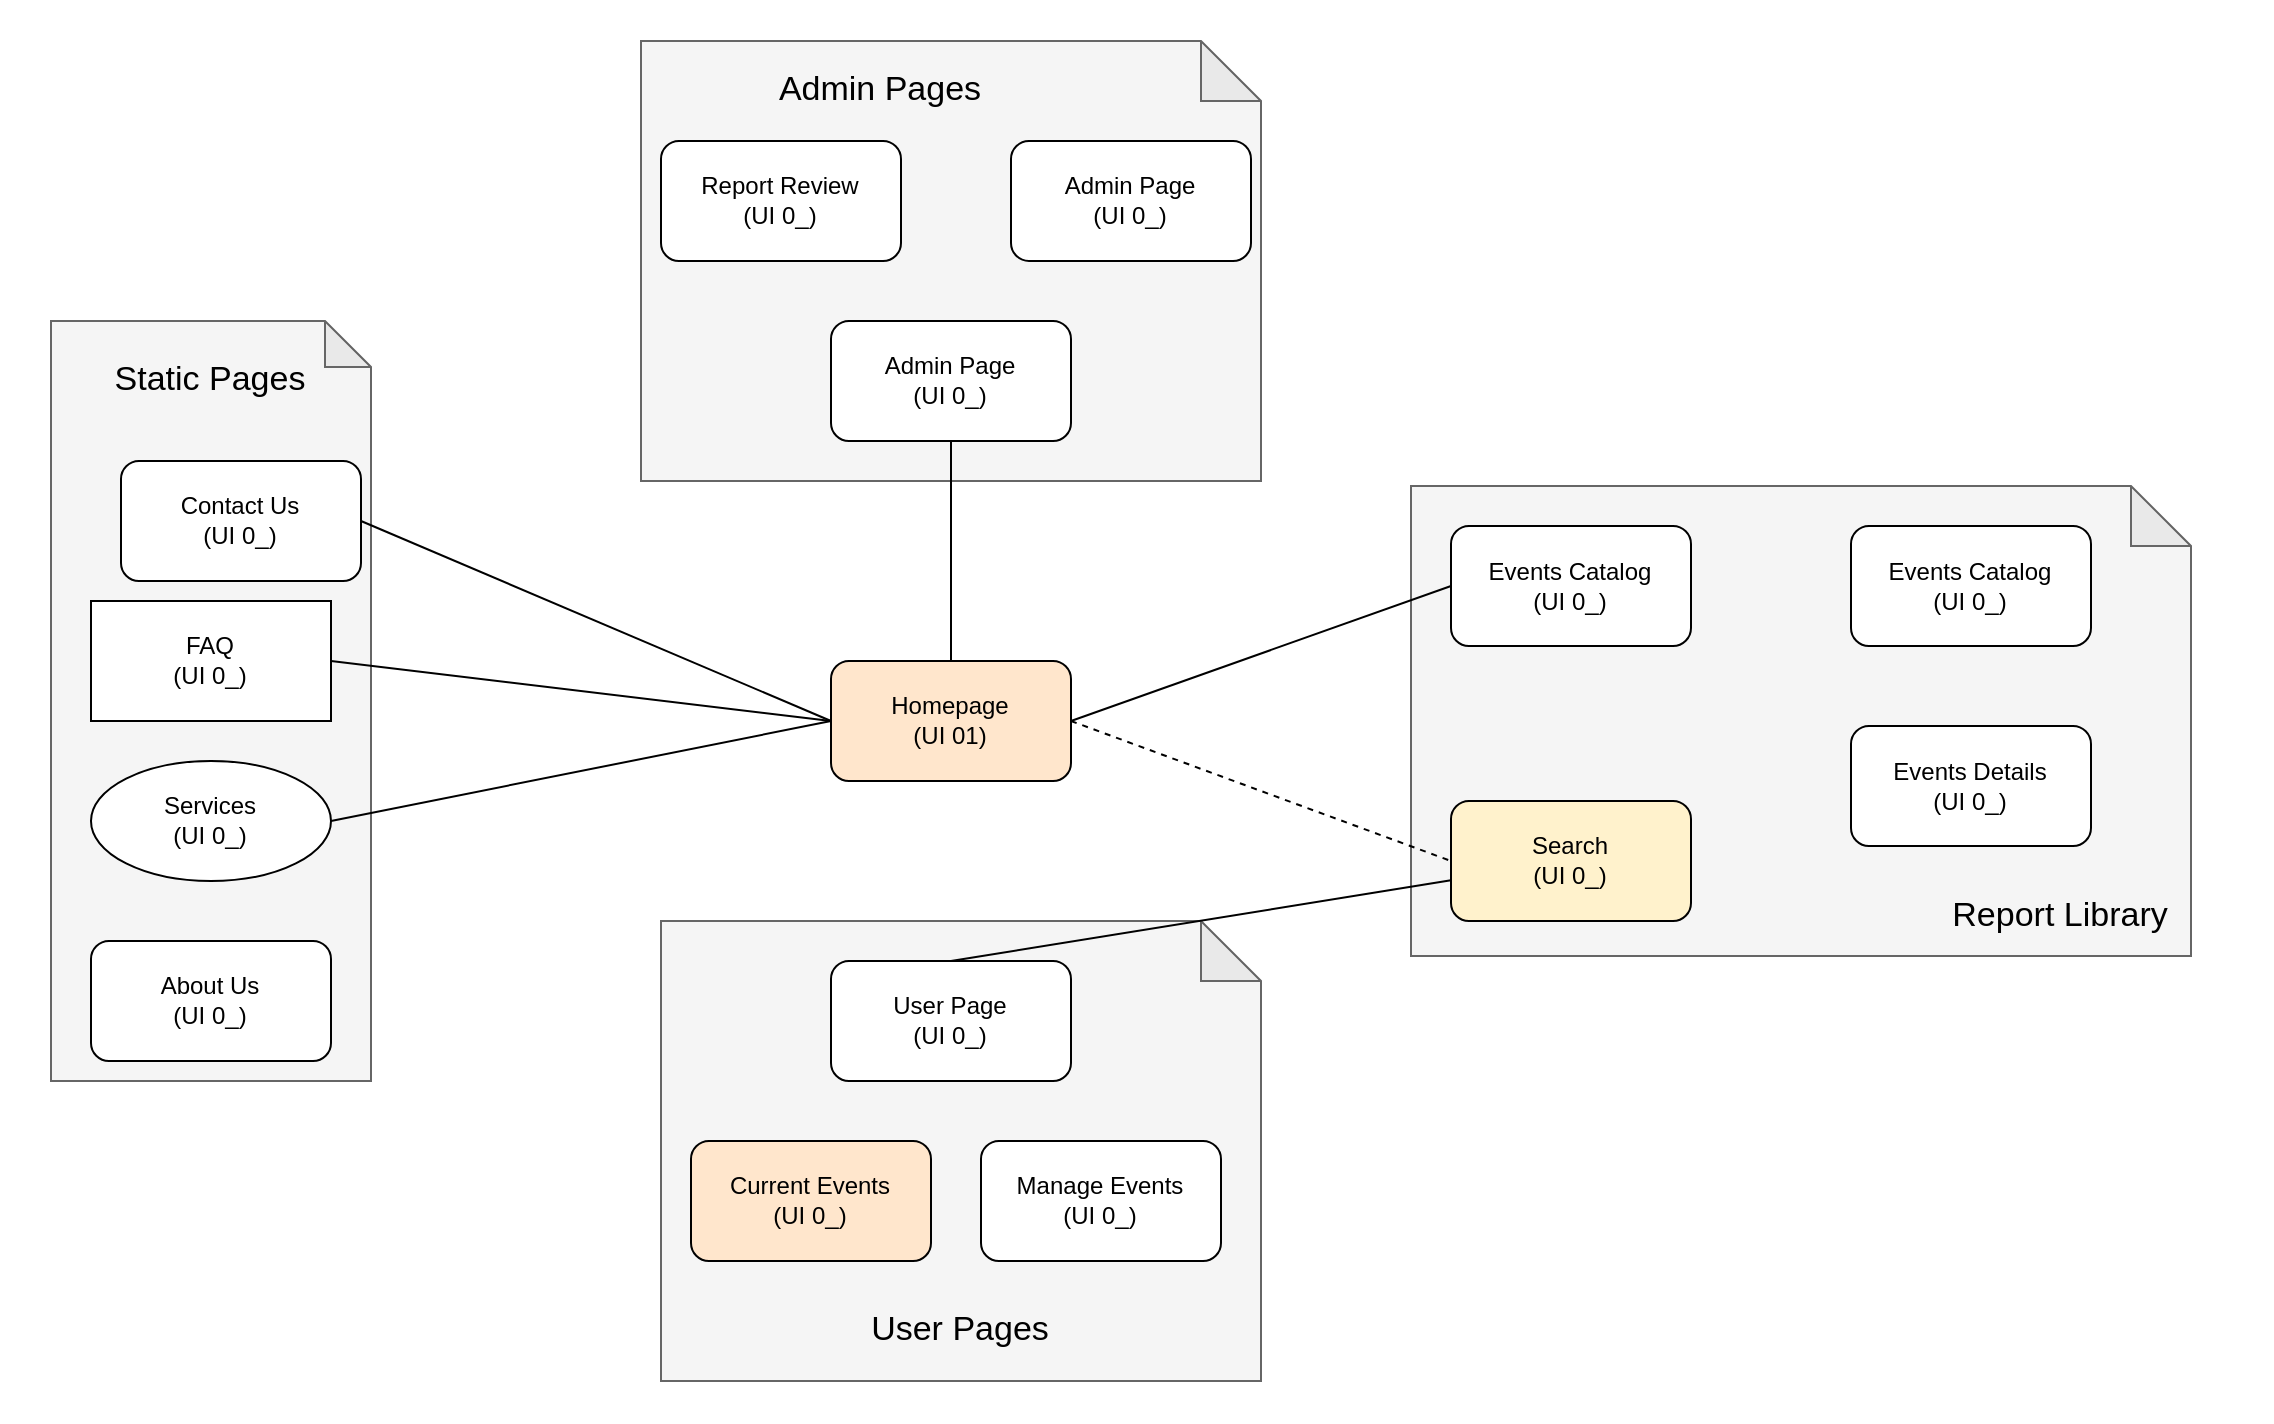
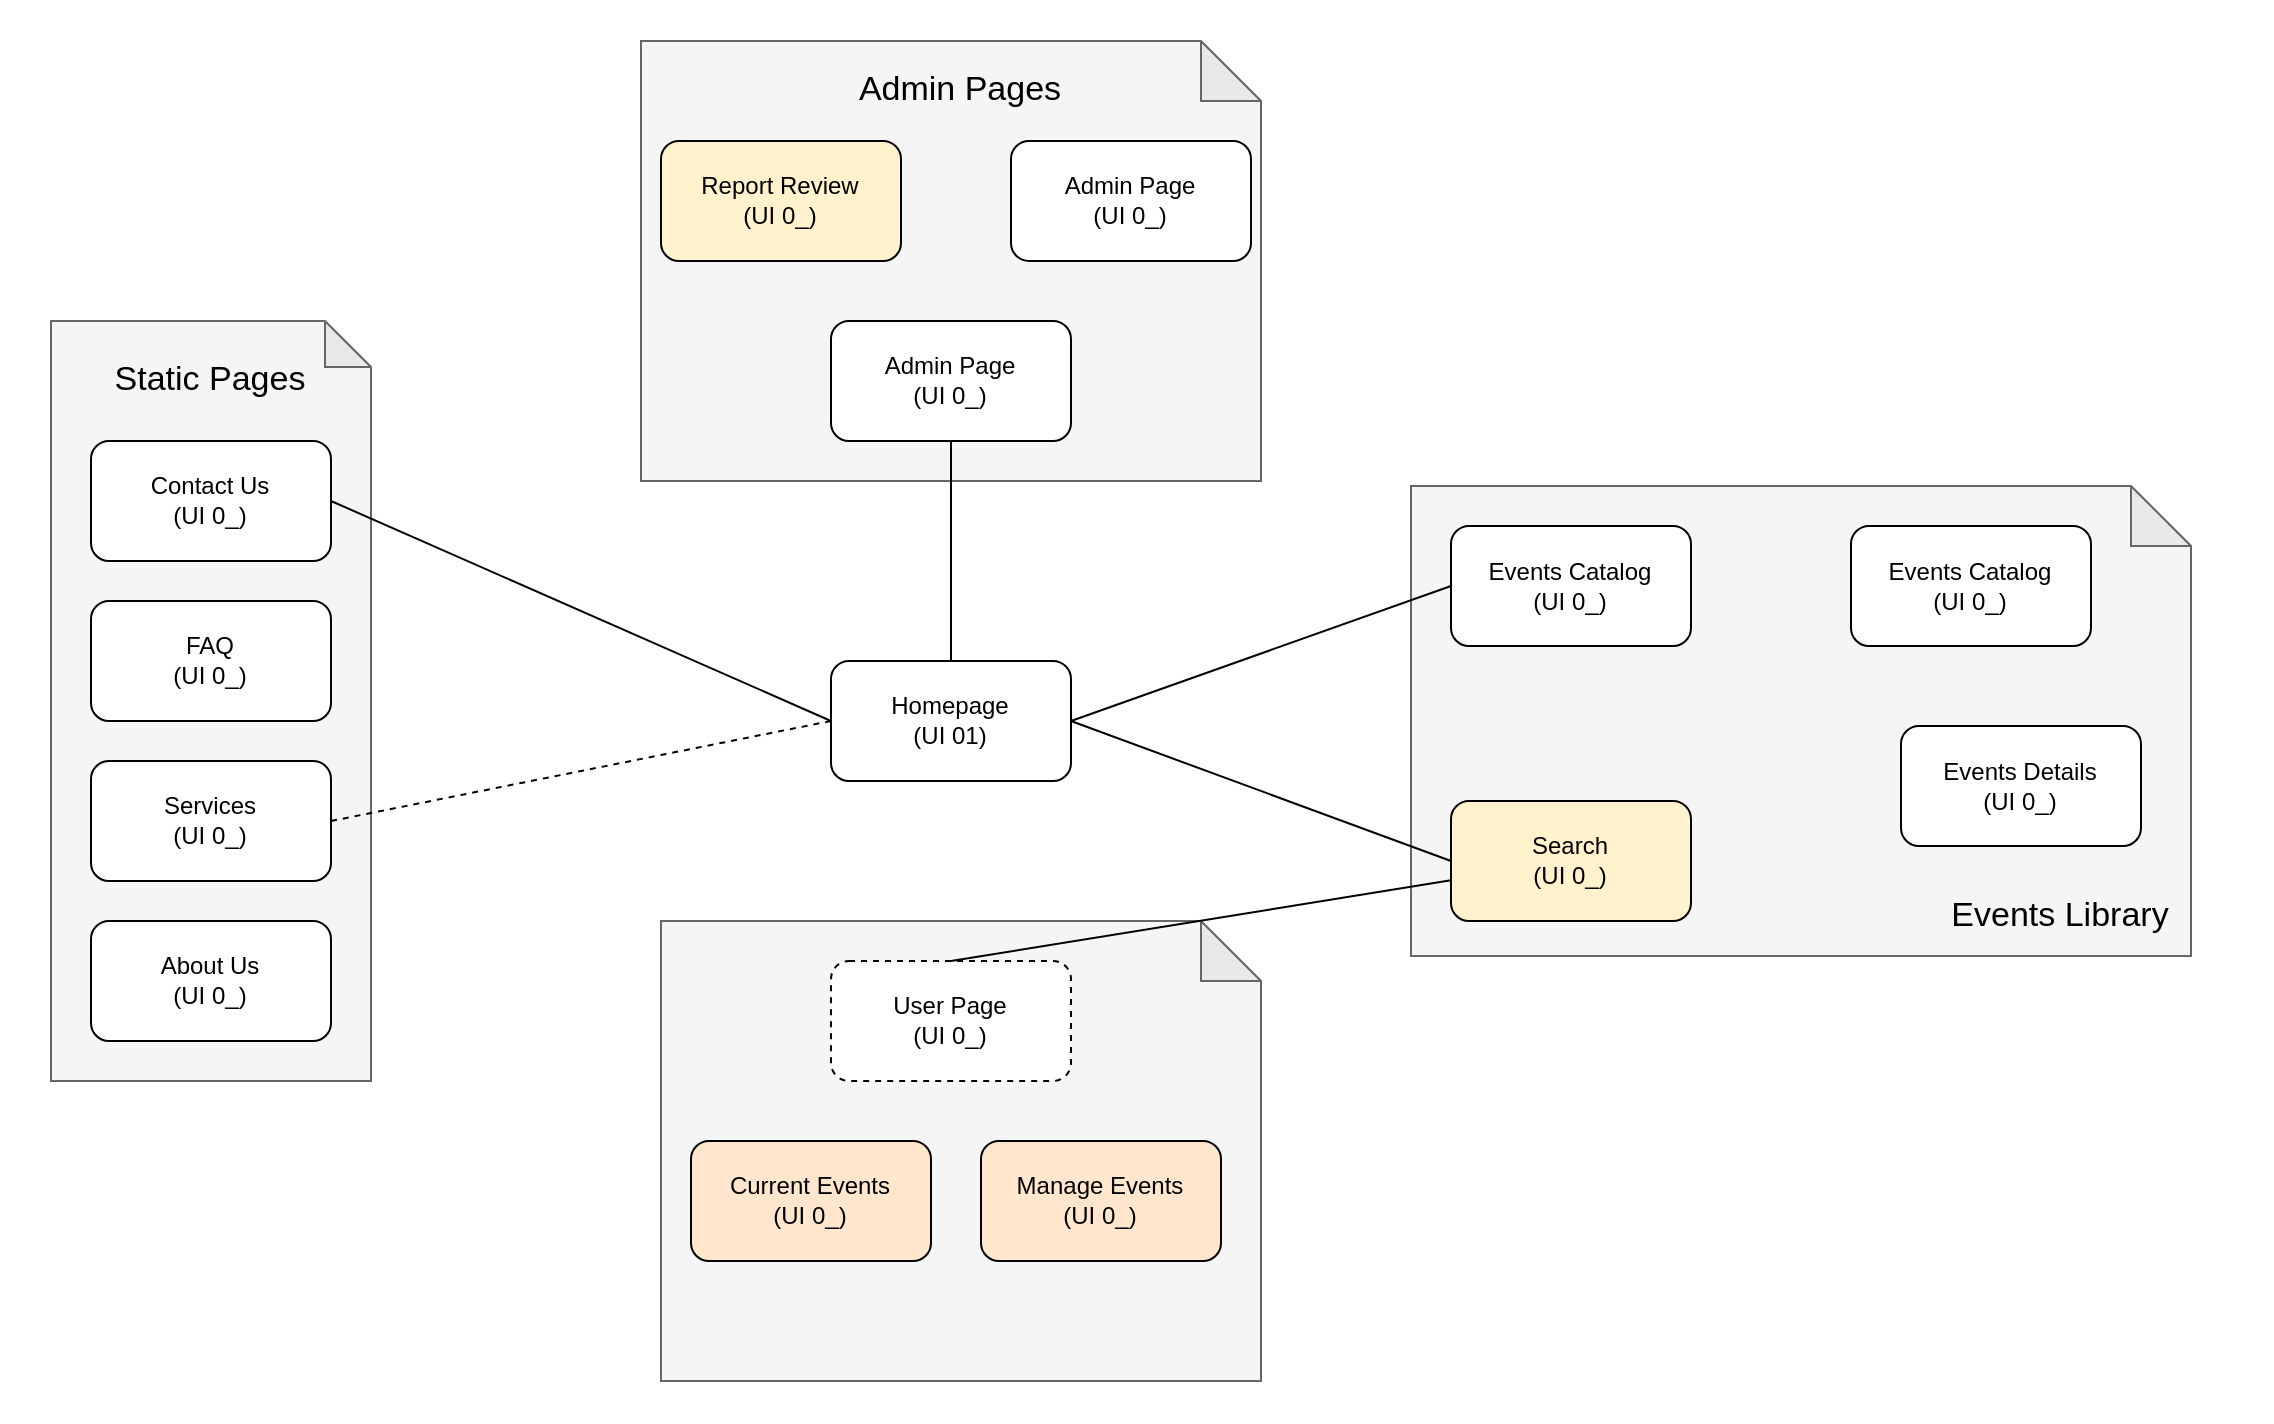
(881, 91) -> (961, 91)
(781, 201) -> (781, 201)
(241, 521) -> (211, 501)
(211, 661) -> (211, 661)
(576, 690) -> none
(951, 721) -> (951, 721)
(579, 771) -> (579, 771)
(1971, 786) -> (2021, 786)
(1263, 792) -> (1263, 792)
(211, 821) -> (211, 821)
(2061, 917) -> (2061, 917)
(211, 1001) -> (211, 981)
(951, 1021) -> (951, 1021)
(1101, 1201) -> (1101, 1201)
(961, 1331) -> none
